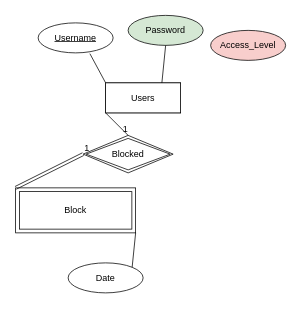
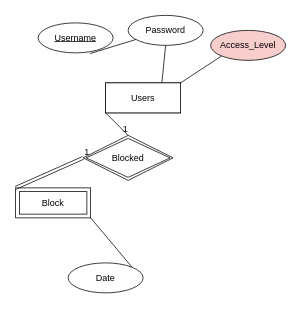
(165, 30) -> (165, 30)
(97, 68) -> (112, 47)
none -> (200, 70)
(128, 154) -> (128, 158)
(75, 210) -> (53, 203)
